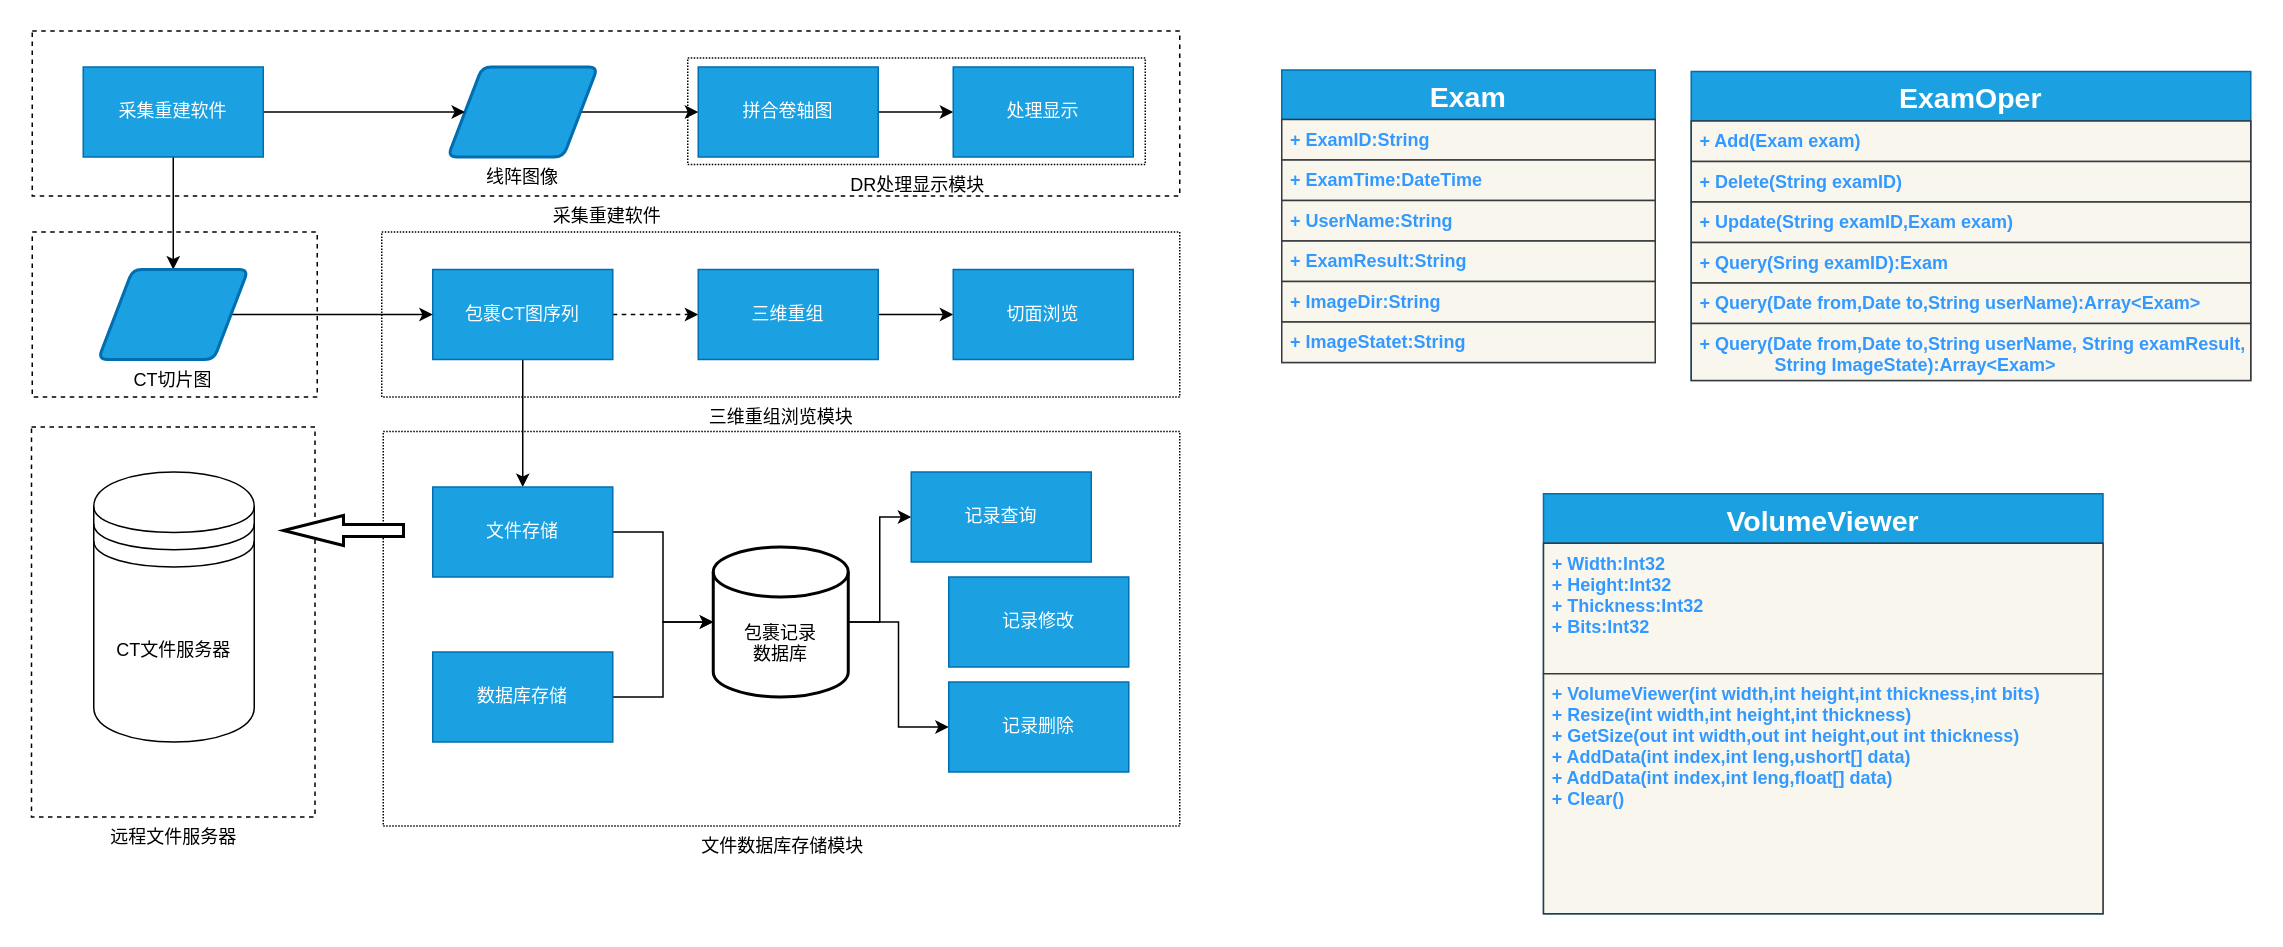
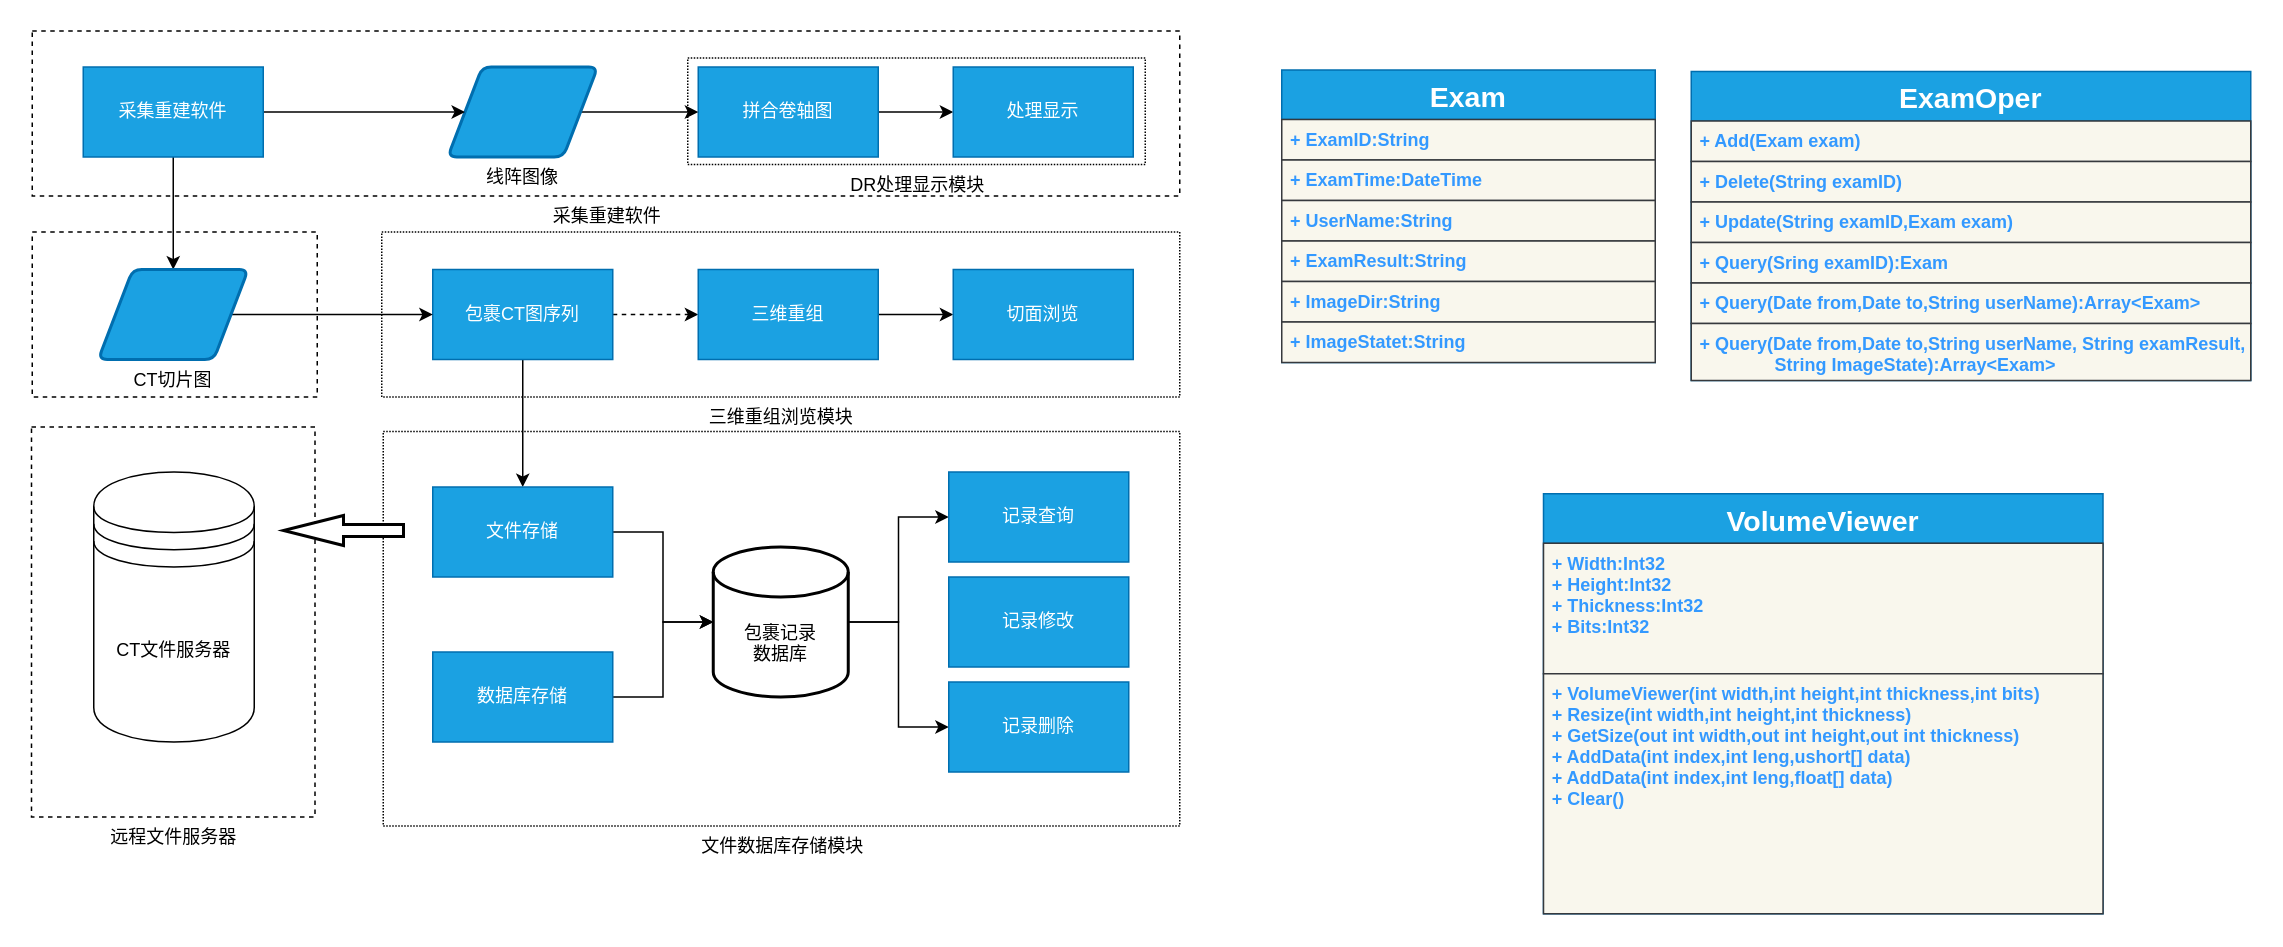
(1001, 517) -> (1039, 517)
